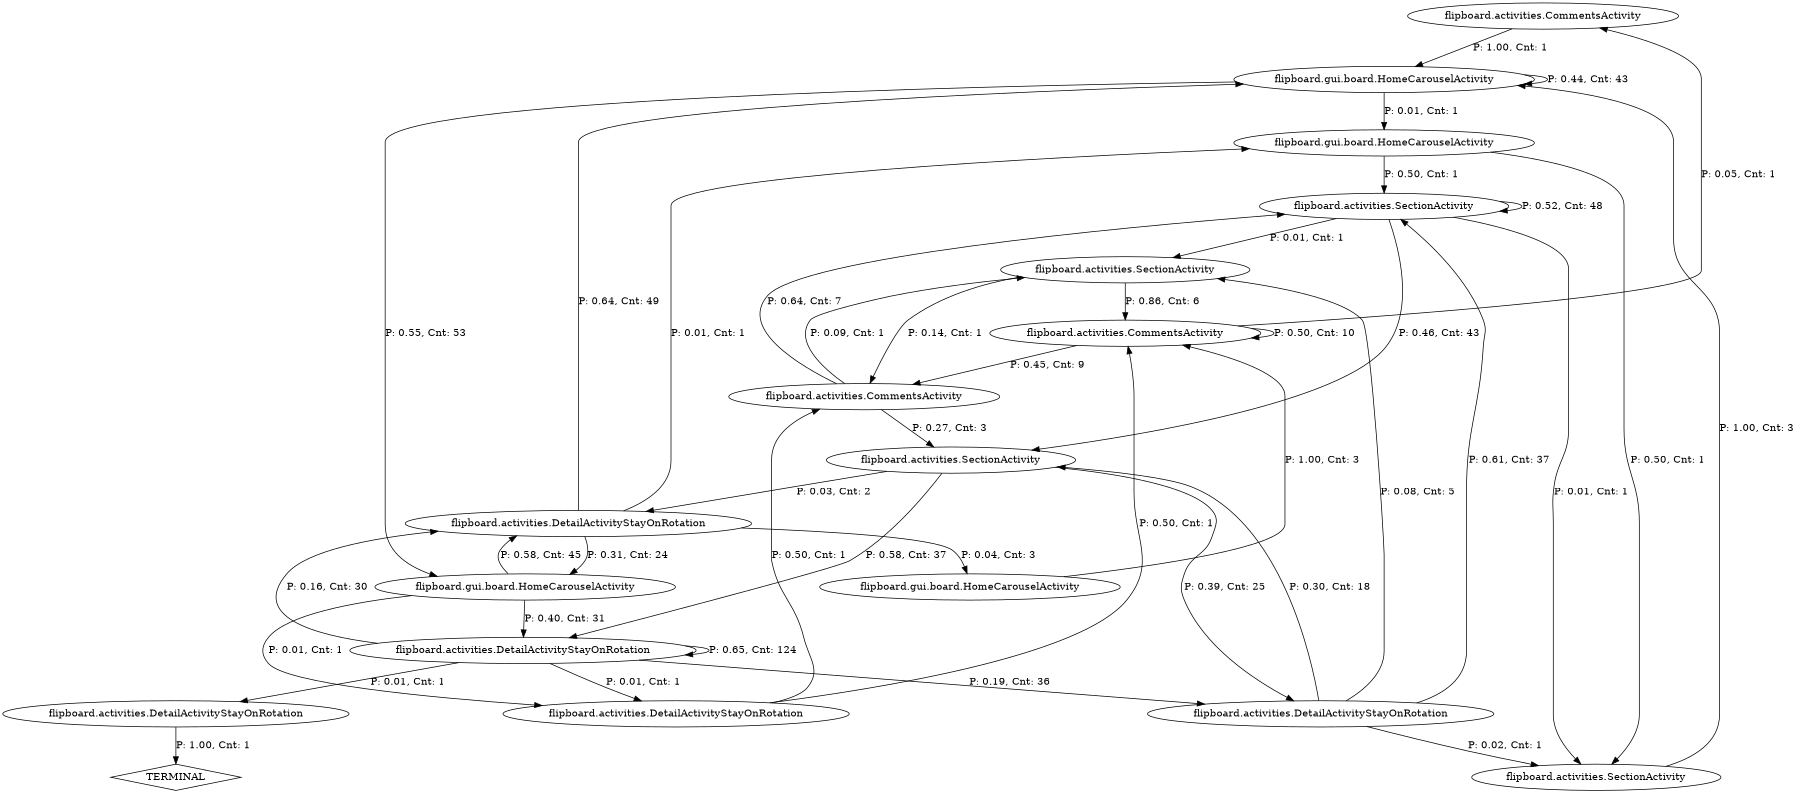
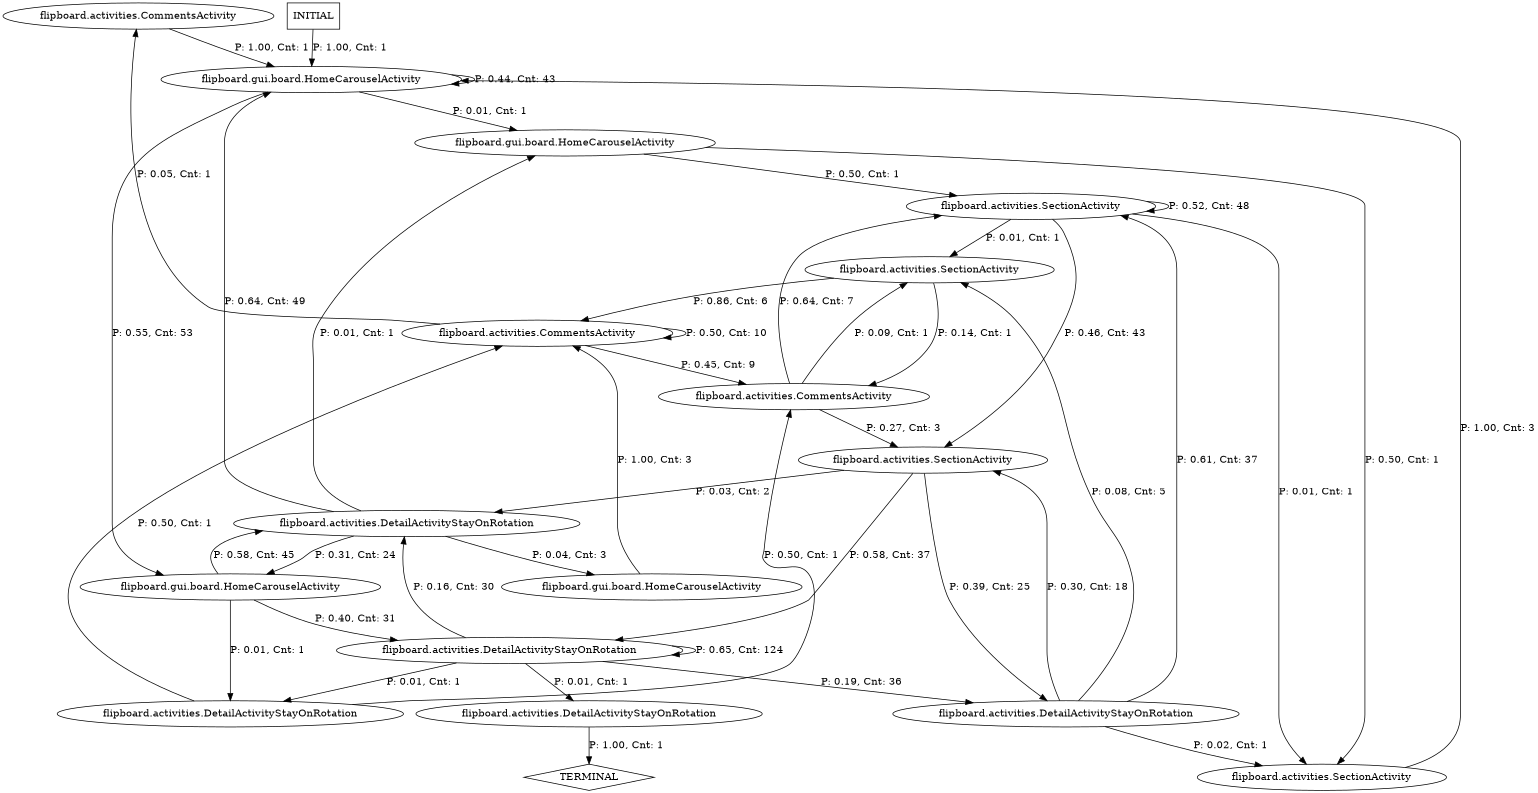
none -> (313, 16)
